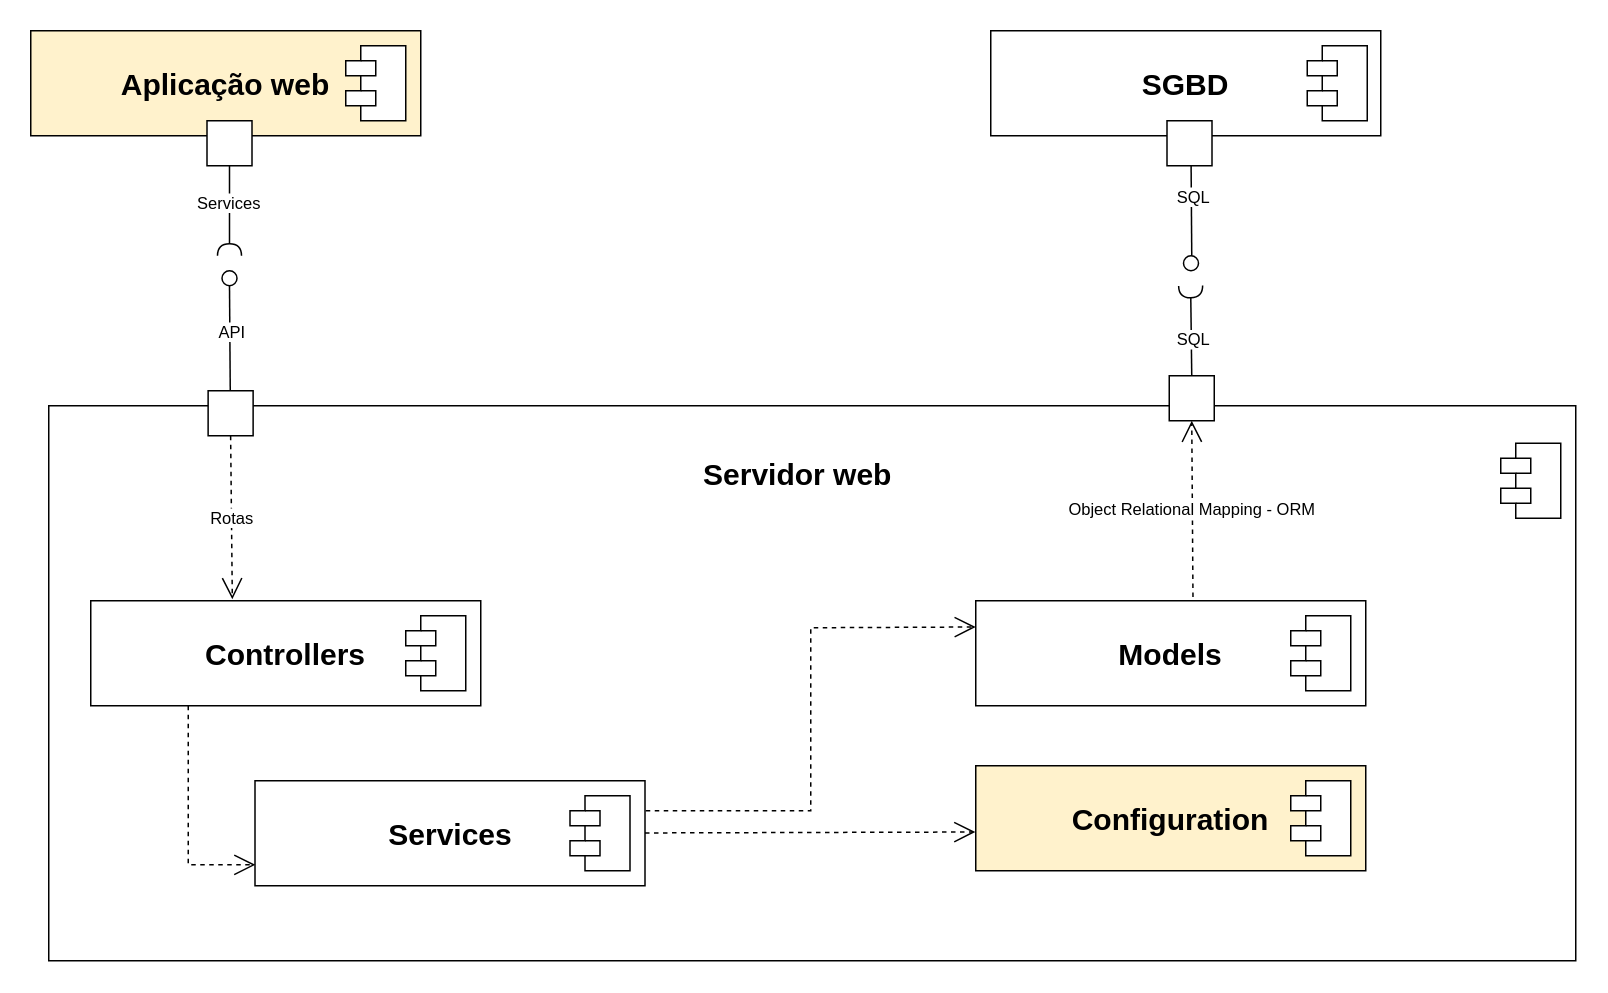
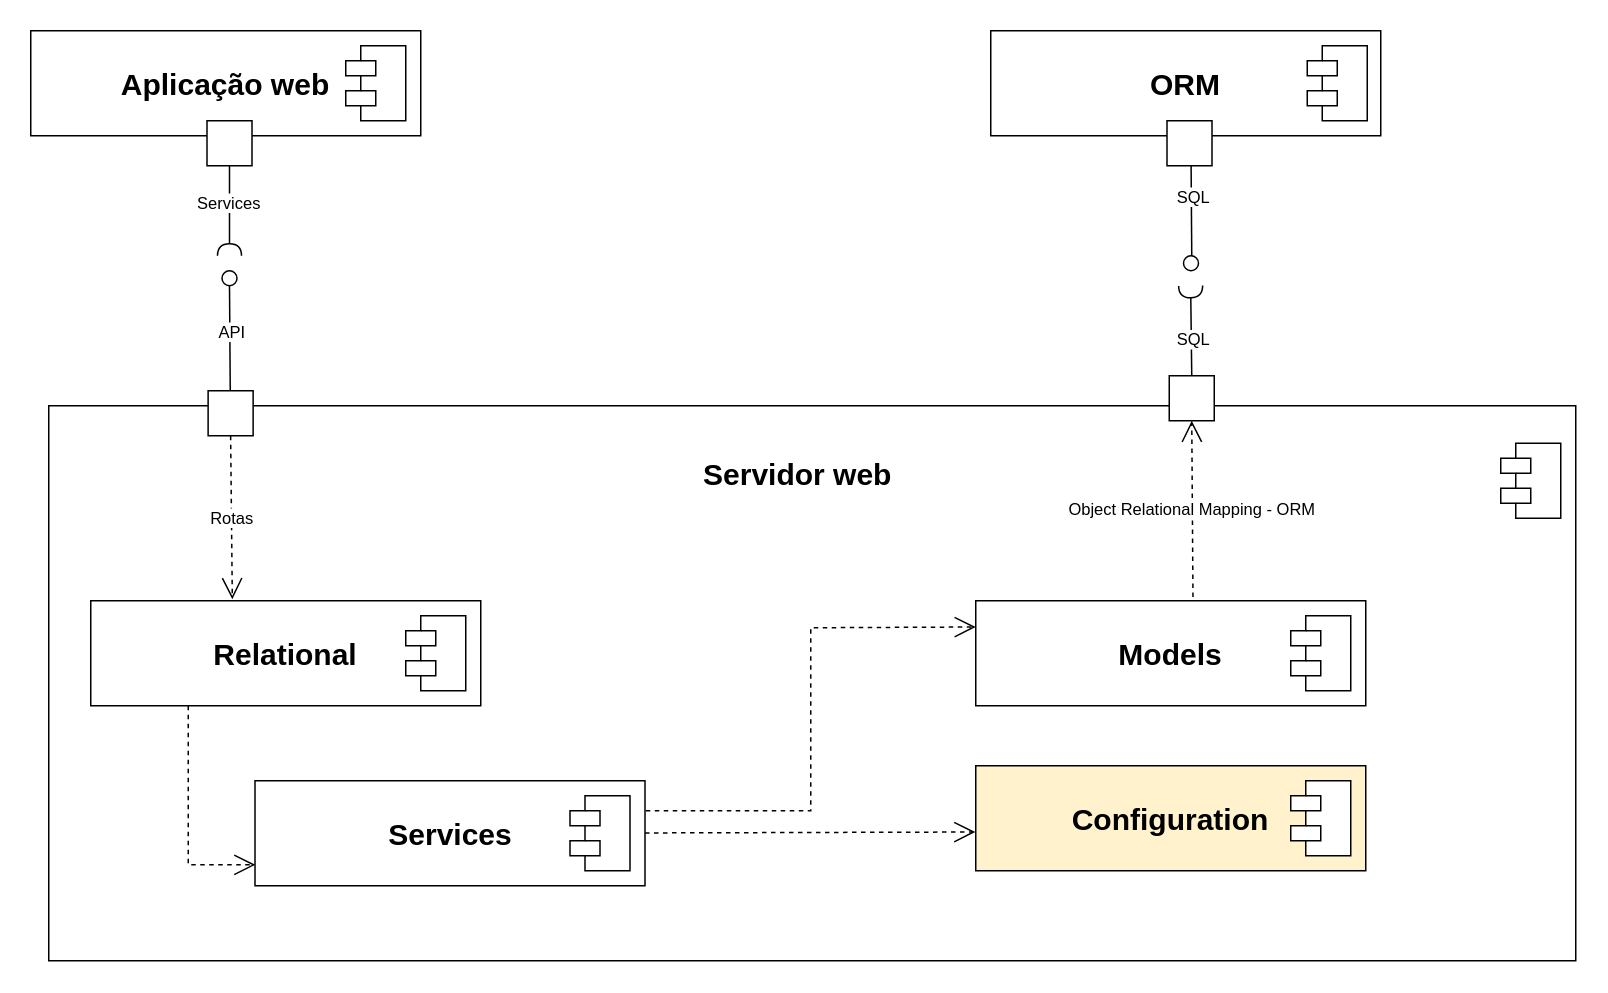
(226, 83) -> (226, 83)
(1186, 83) -> (1186, 83)
(286, 653) -> (286, 653)
